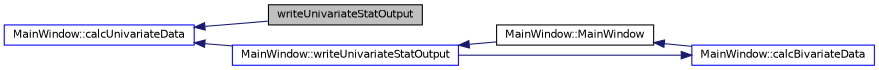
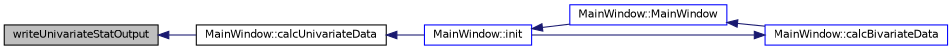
(237, 24) -> (183, 35)
(99, 35) -> (291, 35)
(575, 35) -> (648, 15)
(345, 55) -> (478, 35)
